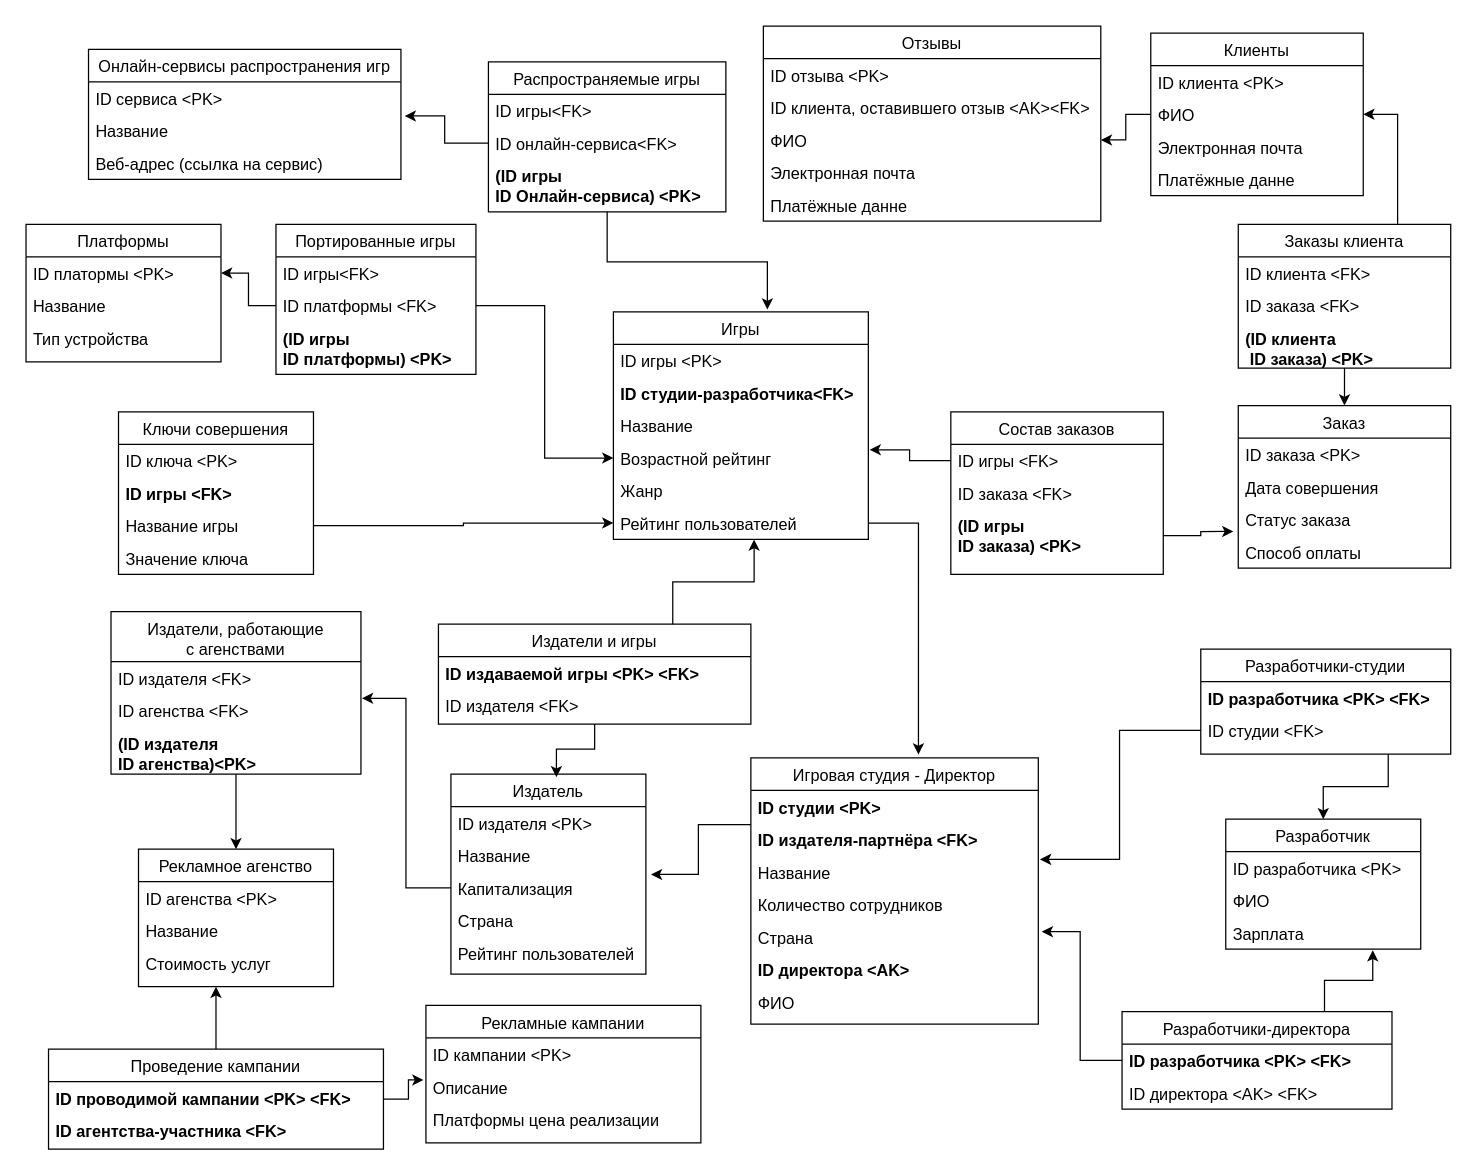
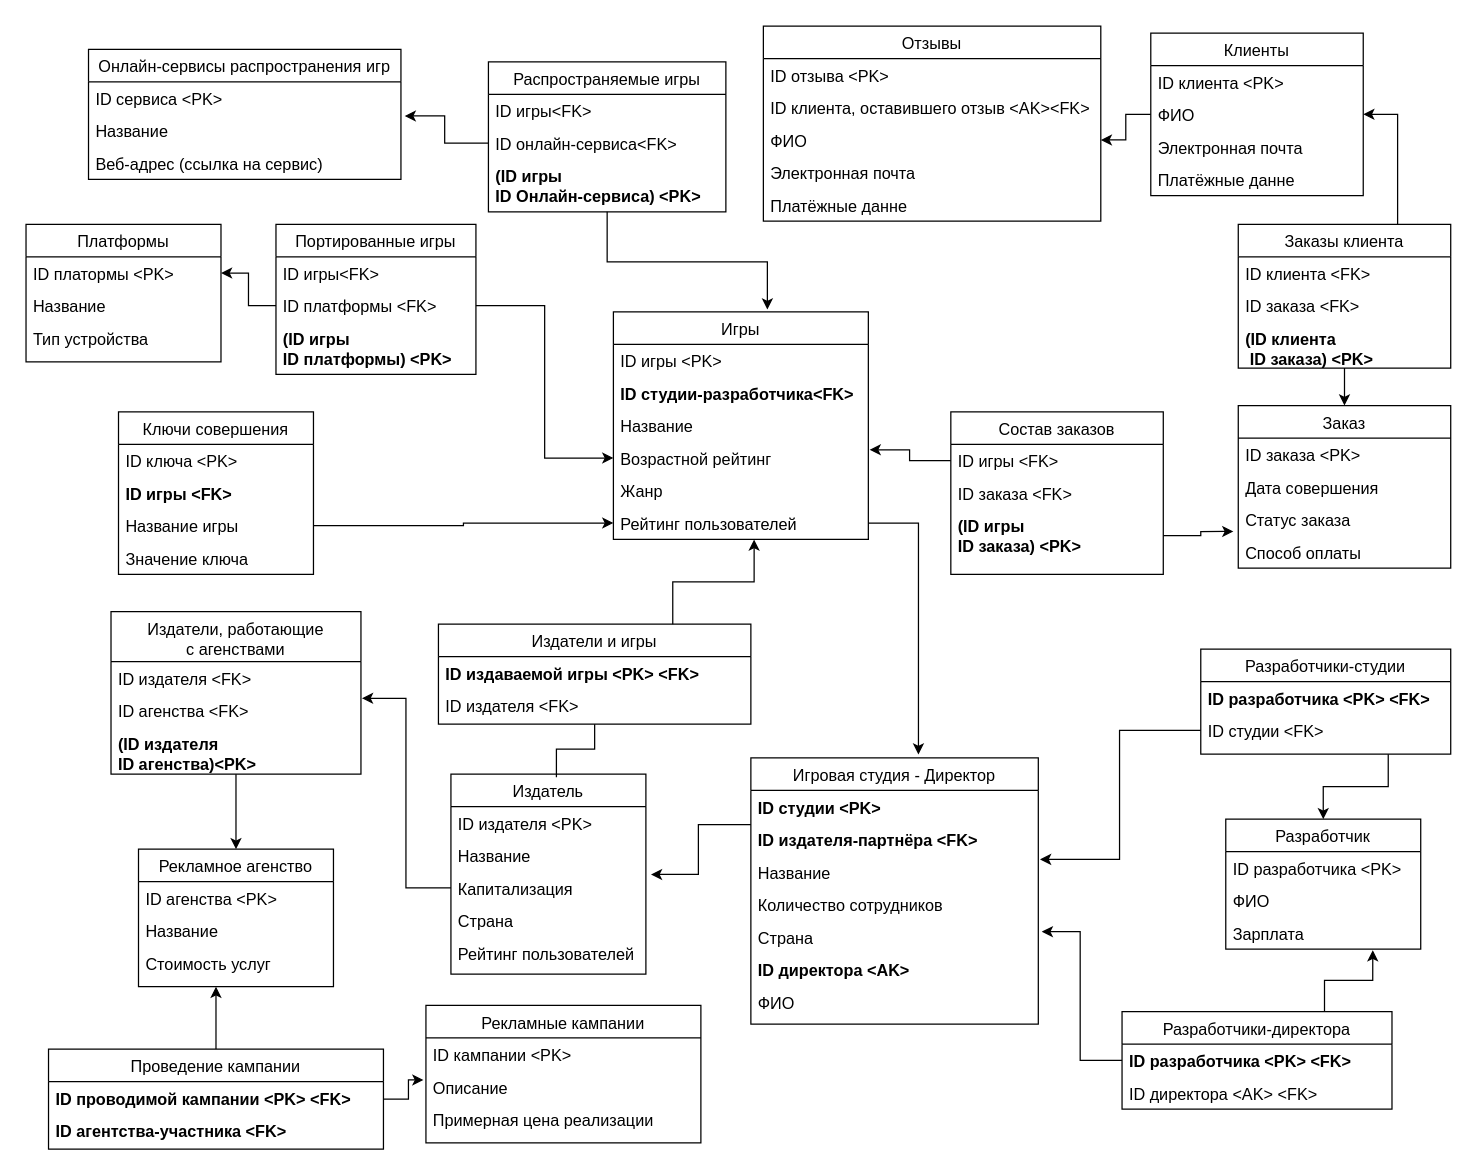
(556, 767) -> (556, 770)
(542, 1121) -> (542, 1121)
